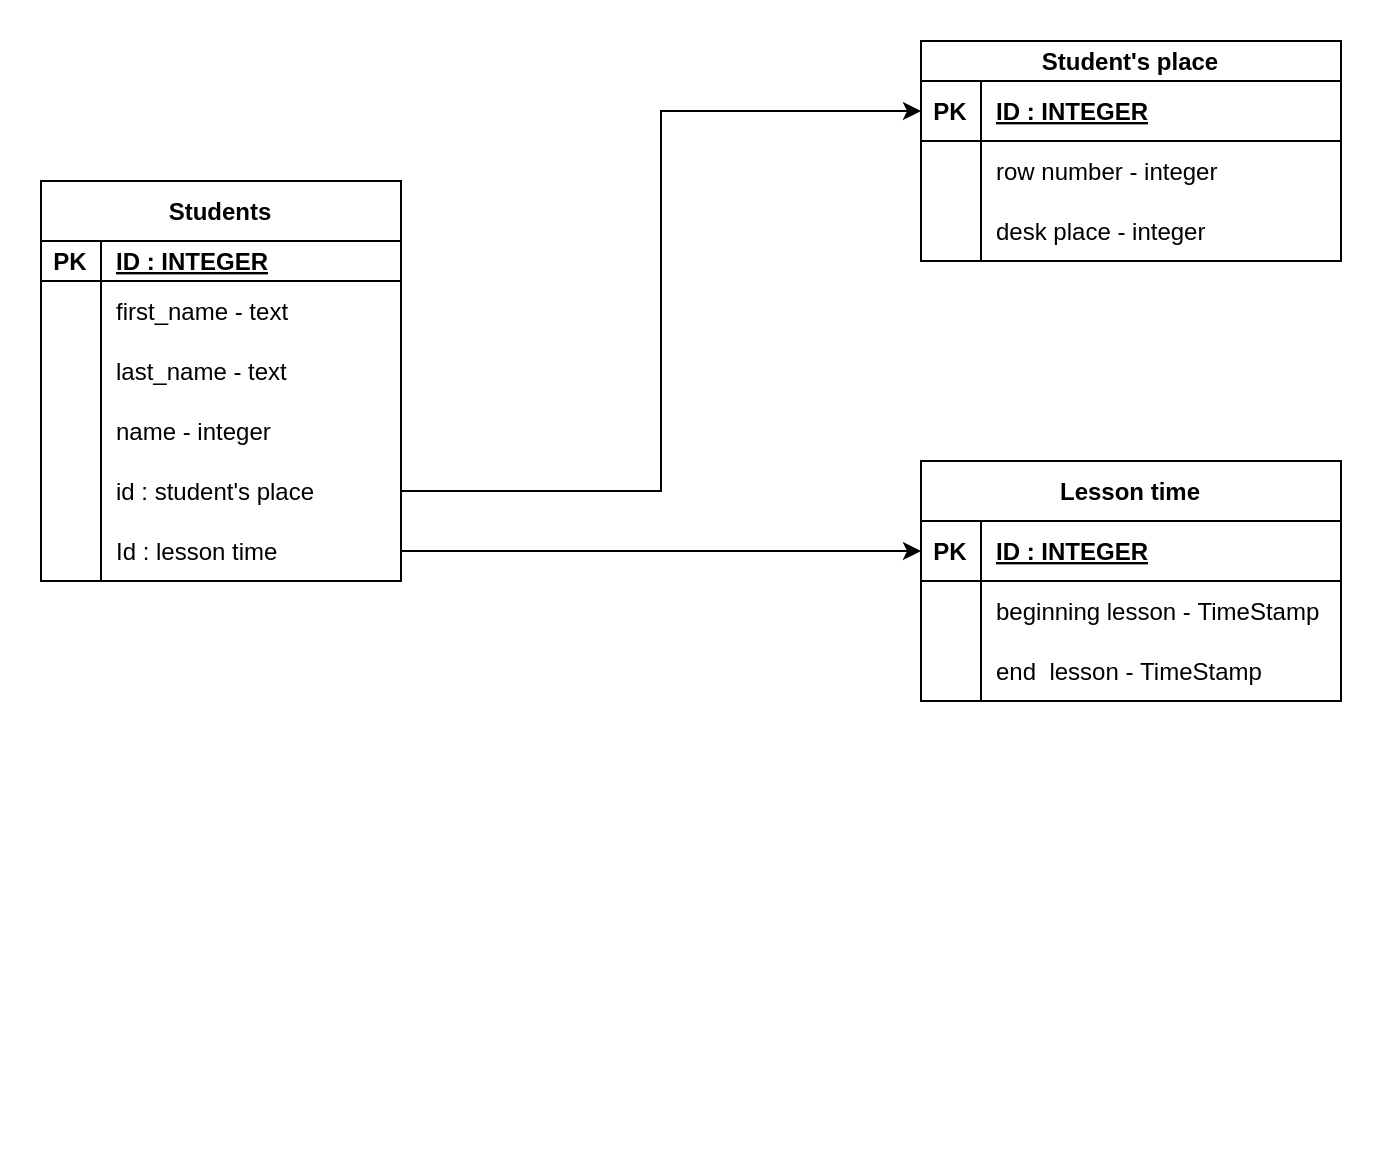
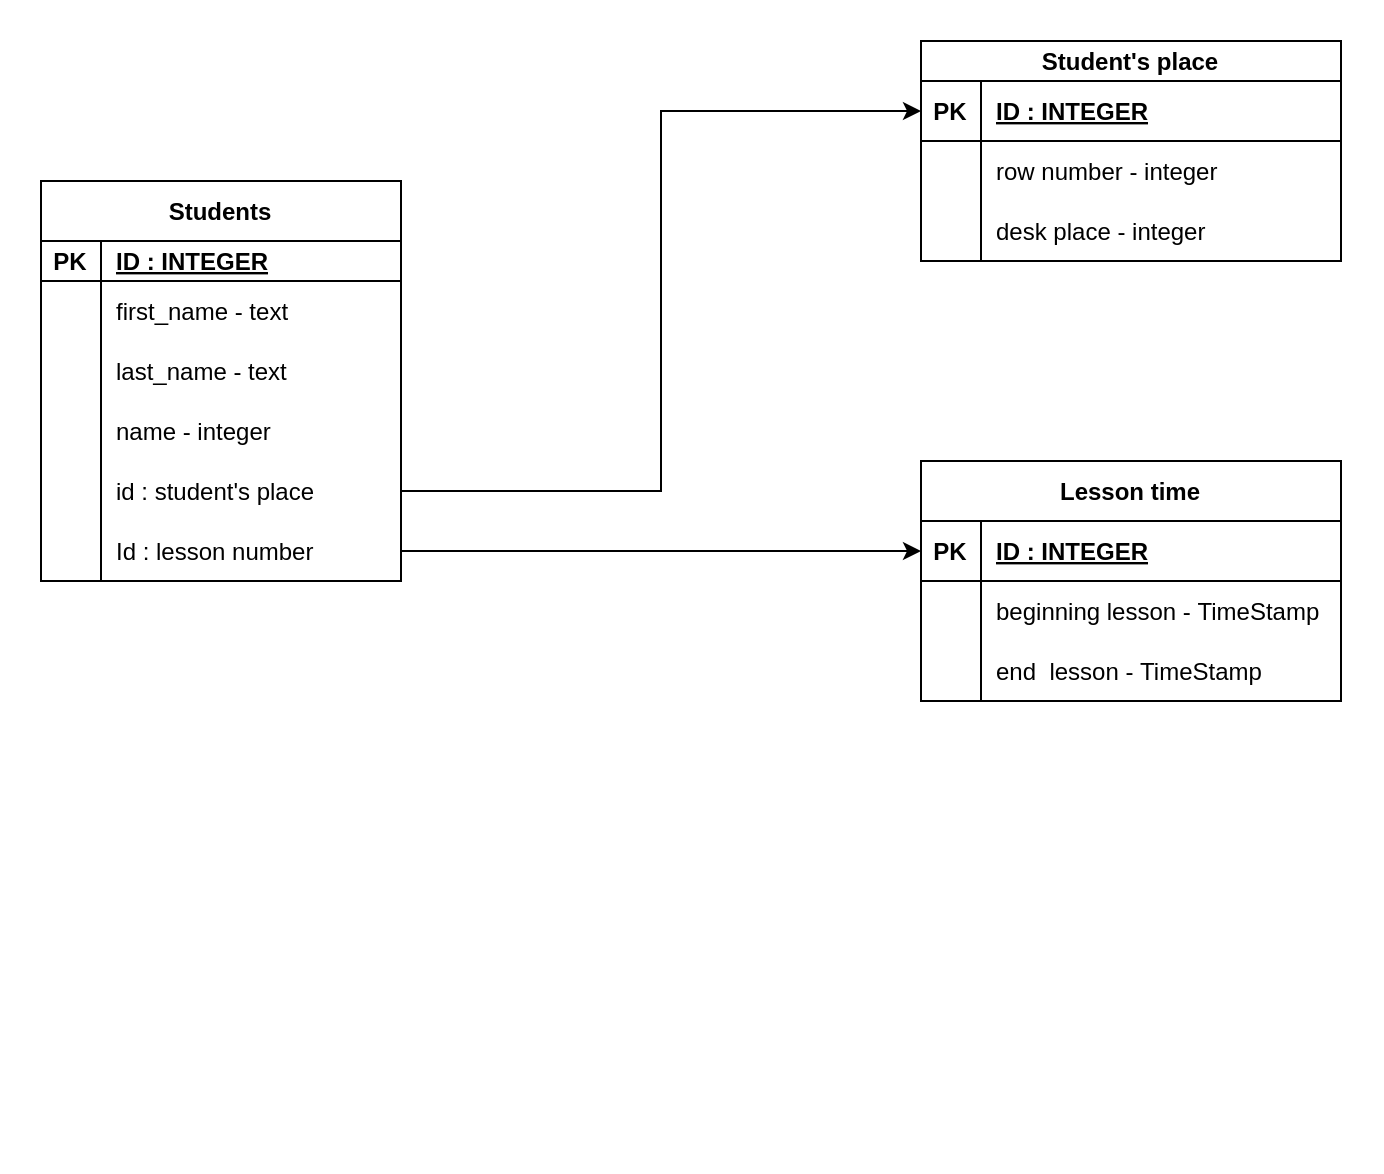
(205, 552) -> (221, 552)
